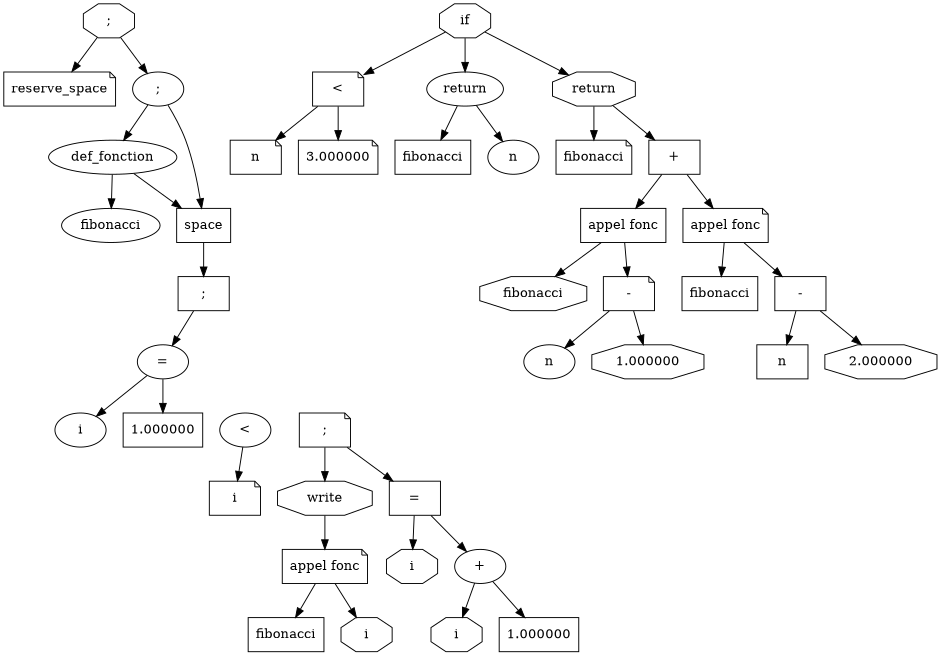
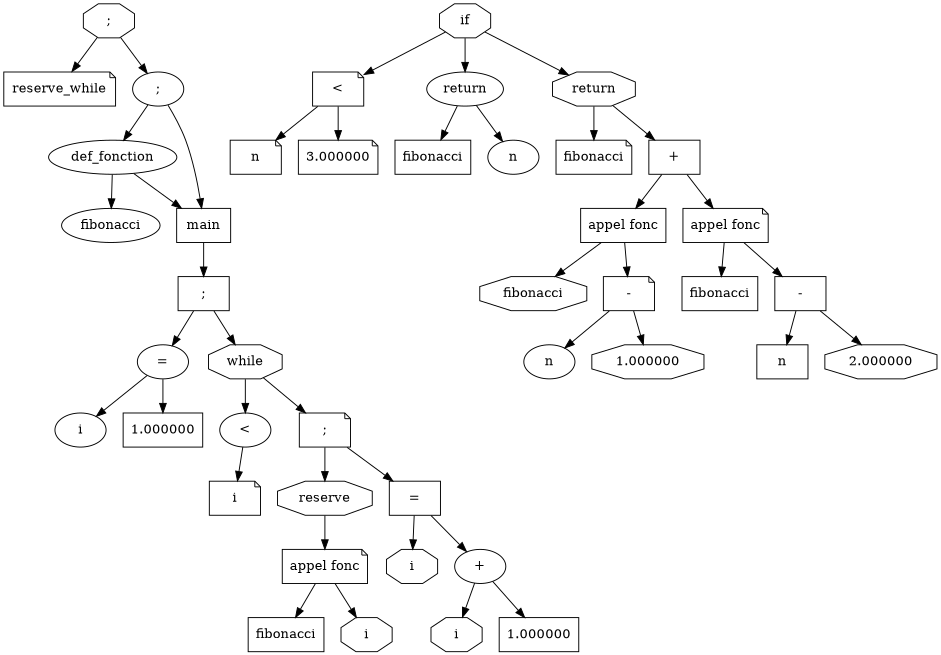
(60, 89) -> (60, 89)
(204, 225) -> (204, 225)
none -> (245, 362)
(325, 498) -> (325, 498)
